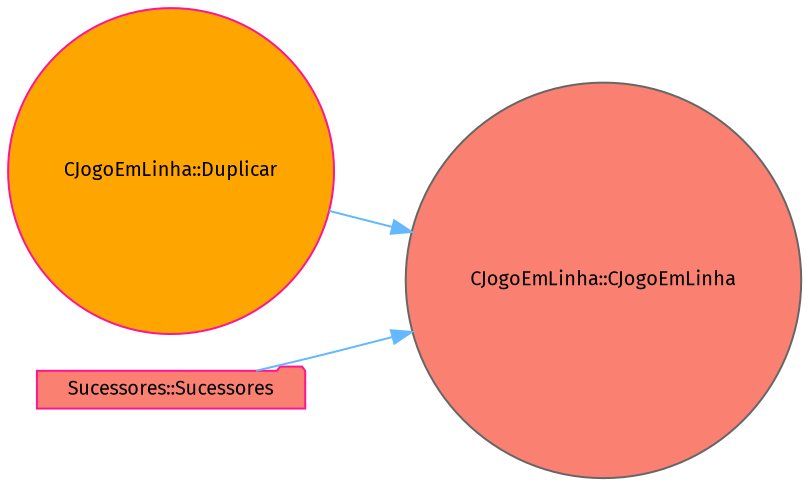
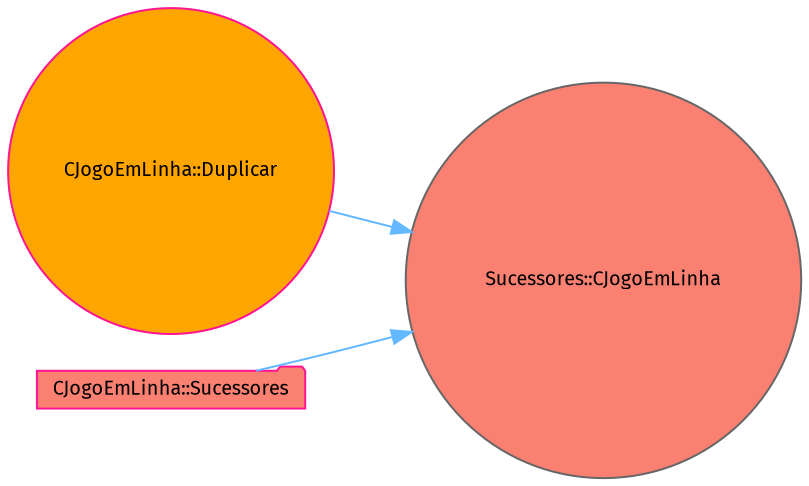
(603, 280) -> (603, 280)
(171, 390) -> (171, 390)
